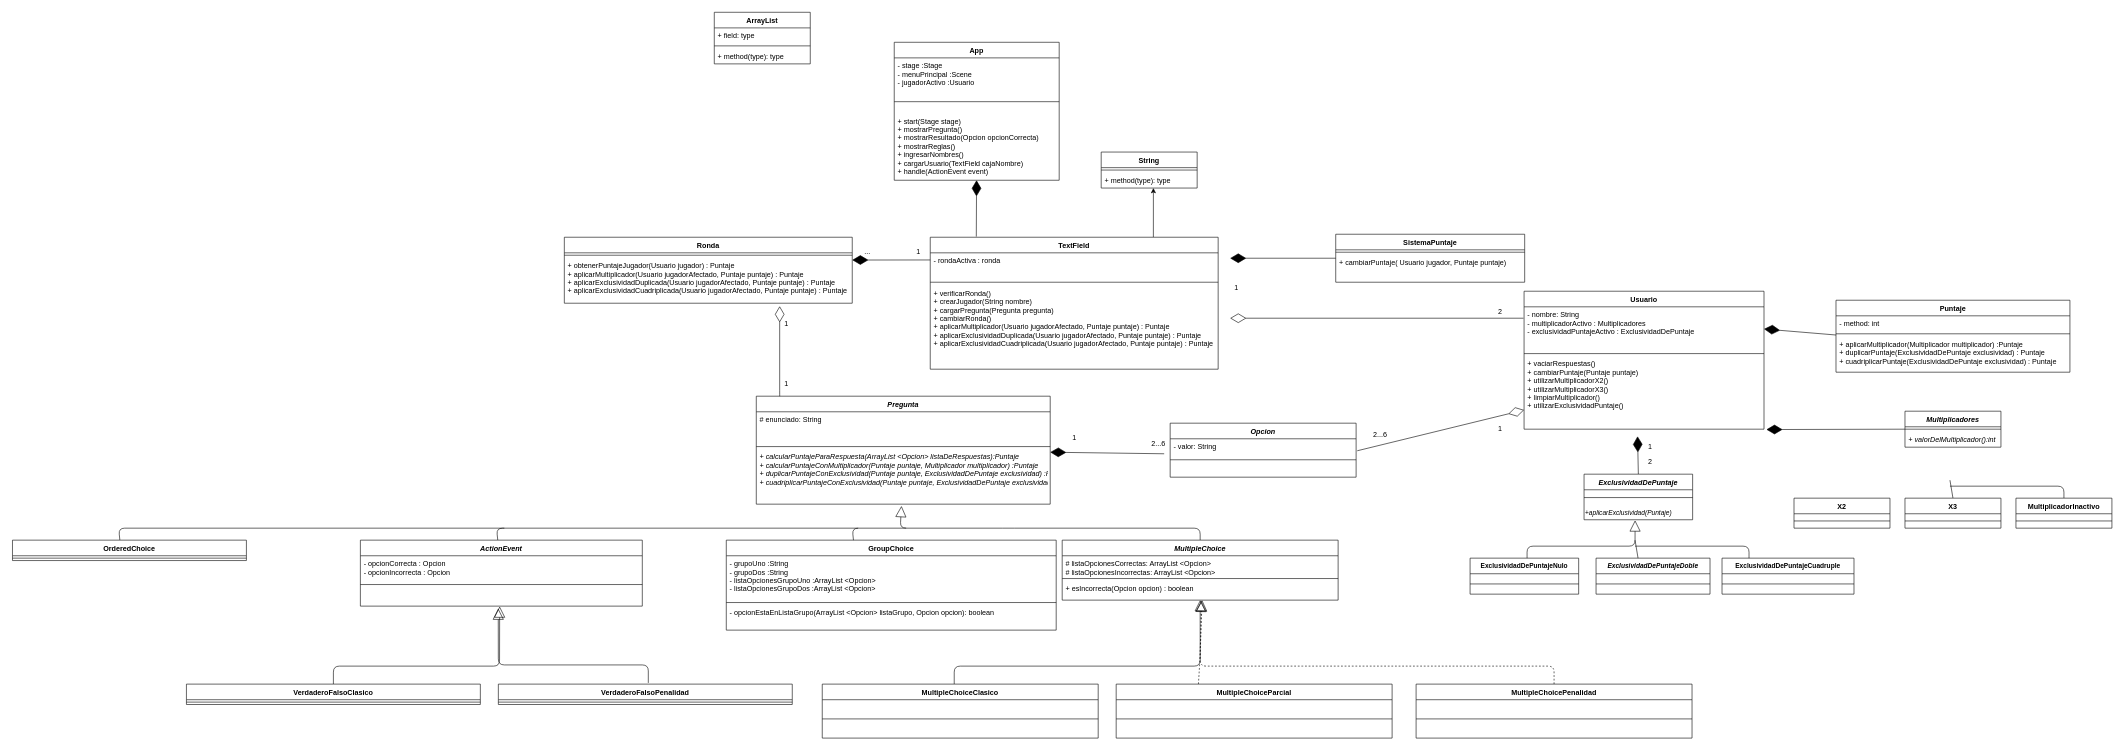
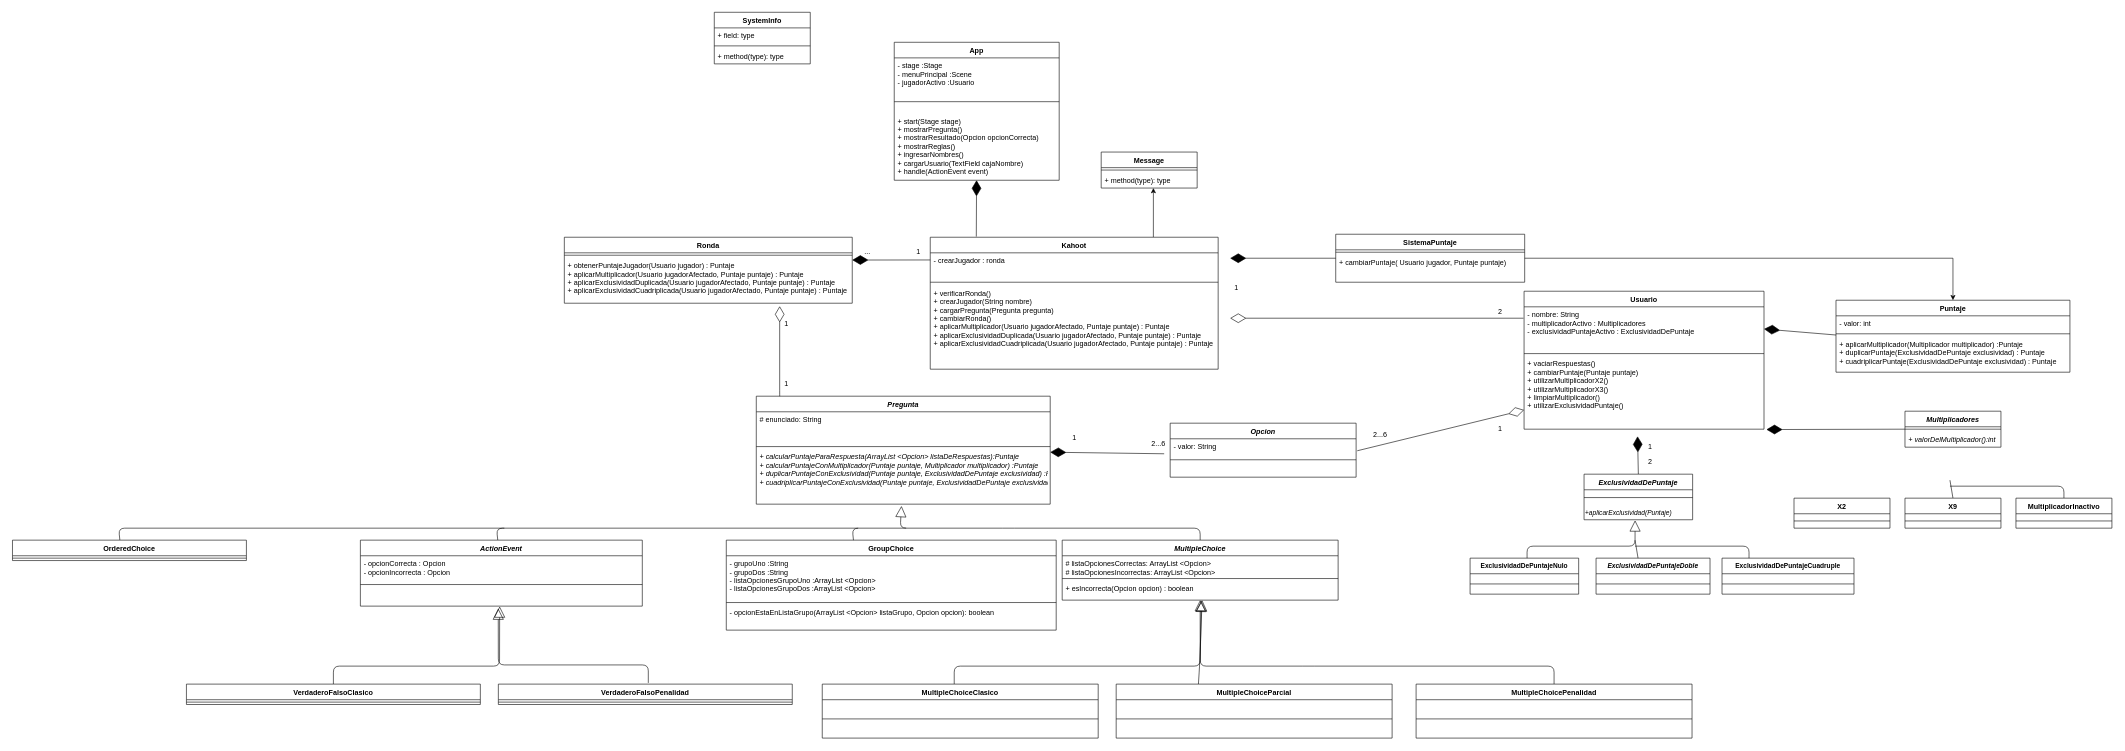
(762, 20) -> (762, 20)
(1149, 160) -> (1149, 160)
(1074, 245) -> (1074, 245)
none -> (1952, 258)
(971, 261) -> (974, 261)
(1862, 324) -> (1859, 324)
(1953, 506) -> (1953, 506)
(1386, 666) -> (1386, 666)
(1199, 675) -> (1199, 675)
